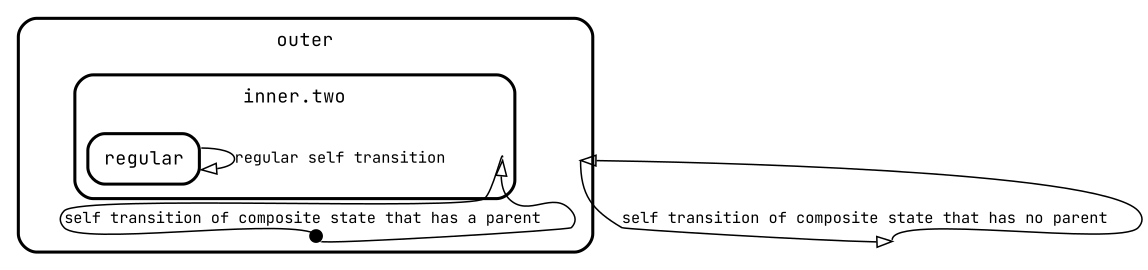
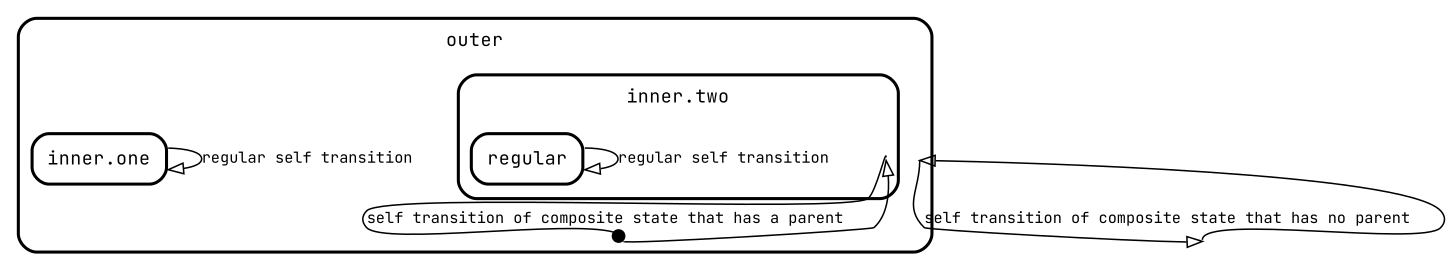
none -> (99, 159)
